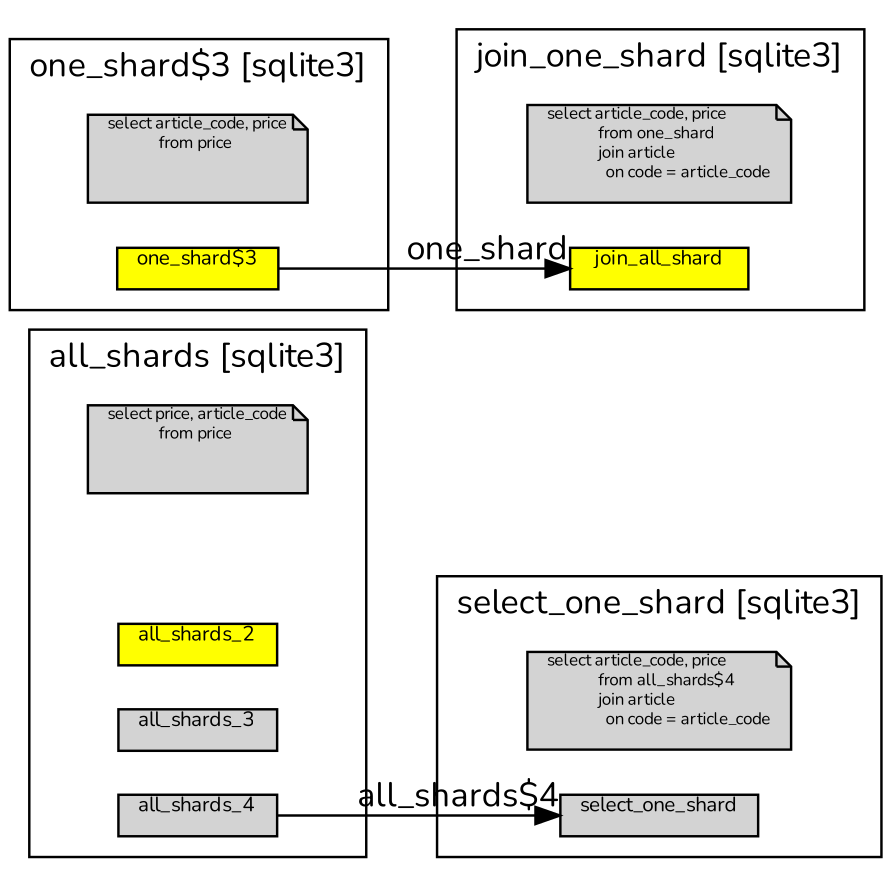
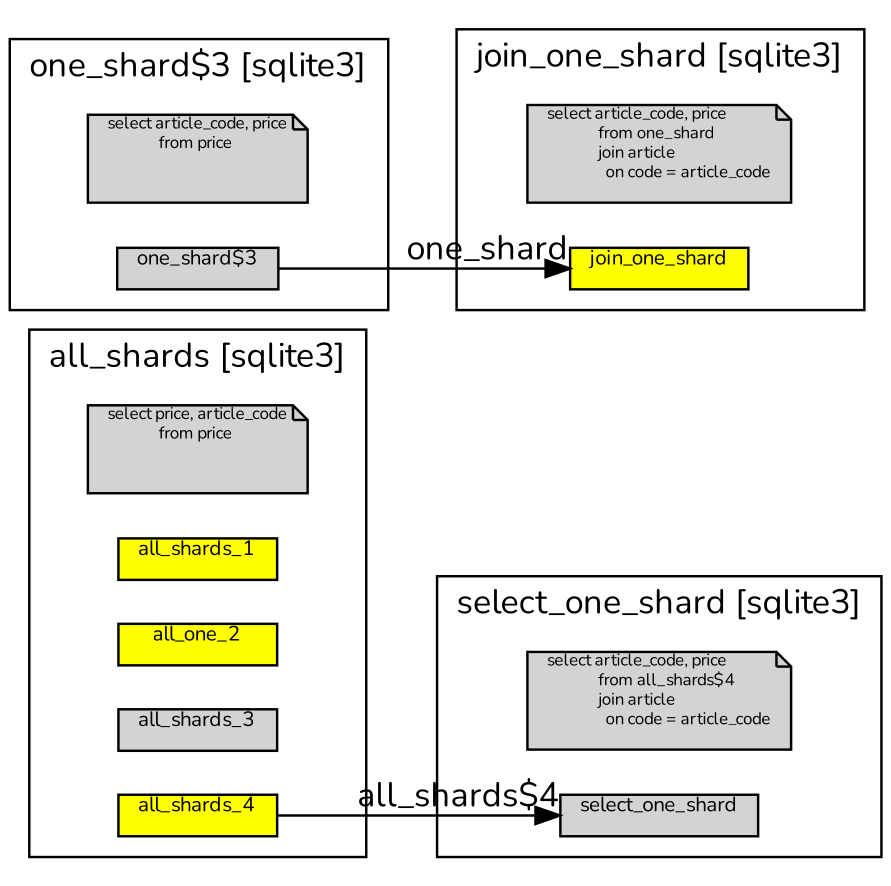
(198, 269) -> (198, 269)
(659, 269) -> (659, 269)
none -> (198, 559)
(198, 645) -> (198, 645)
(198, 816) -> (198, 816)
